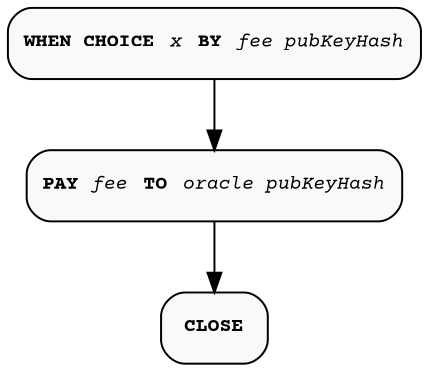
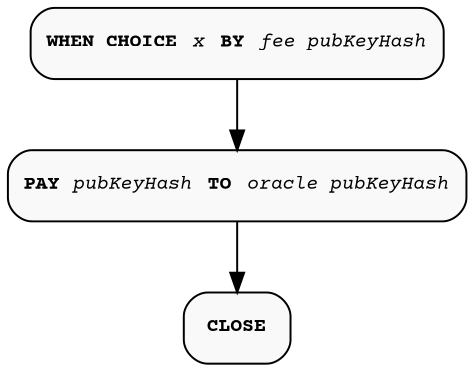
(111, 183) -> (133, 183)
